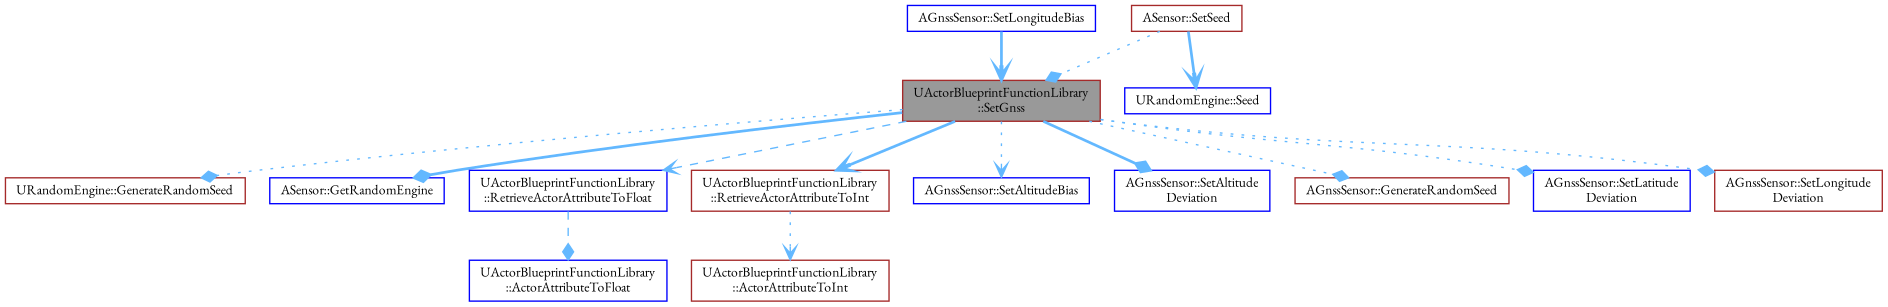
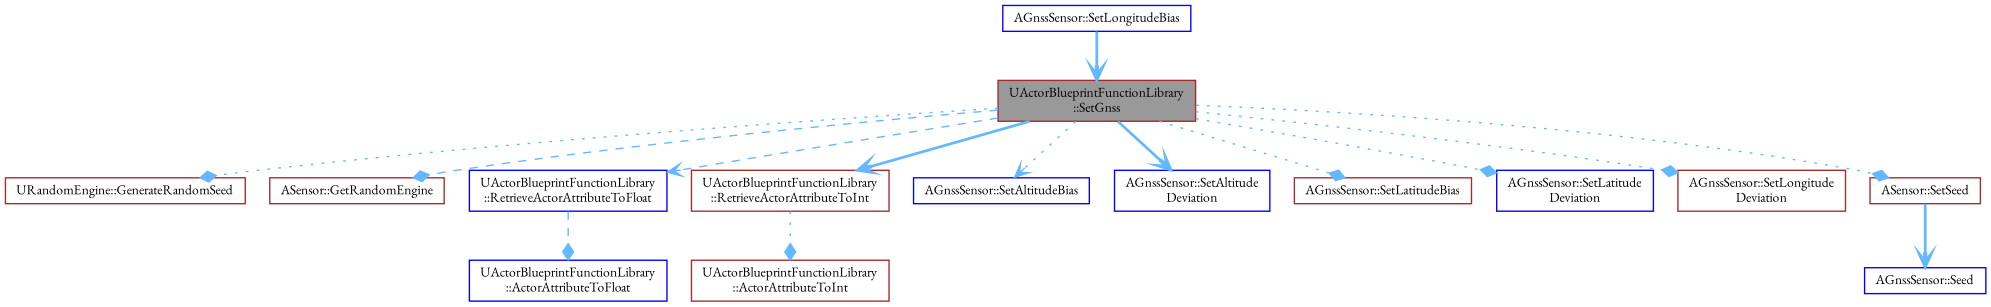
(1110, 53) -> (1535, 128)
(1198, 101) -> (1925, 281)
(666, 141) -> (713, 138)
(1089, 142) -> (1139, 141)
(357, 191) -> (357, 191)
(1402, 191) -> (1383, 191)
(790, 229) -> (790, 227)
